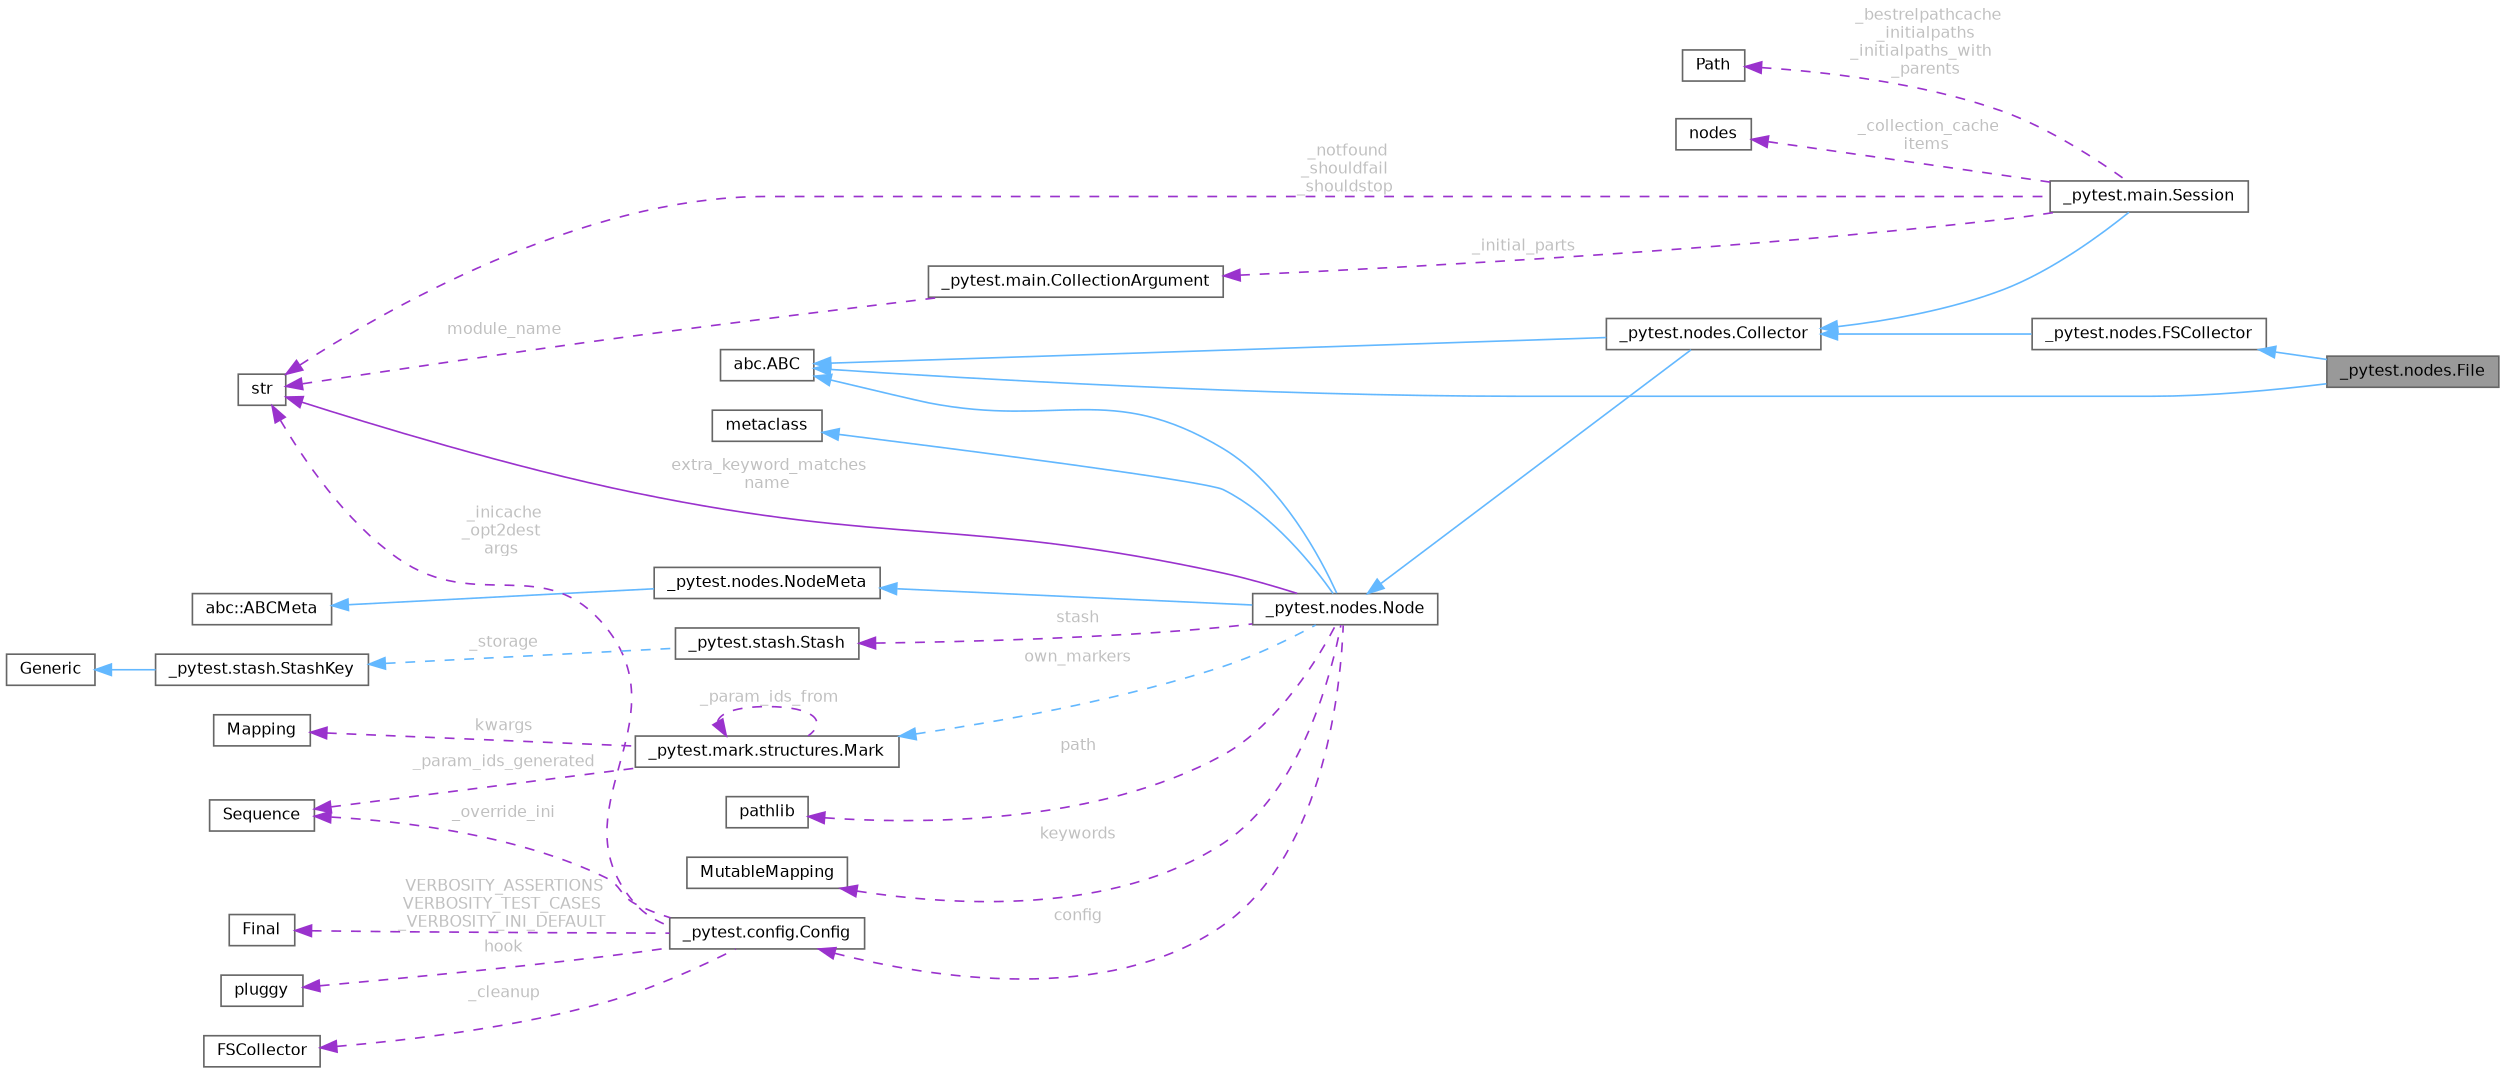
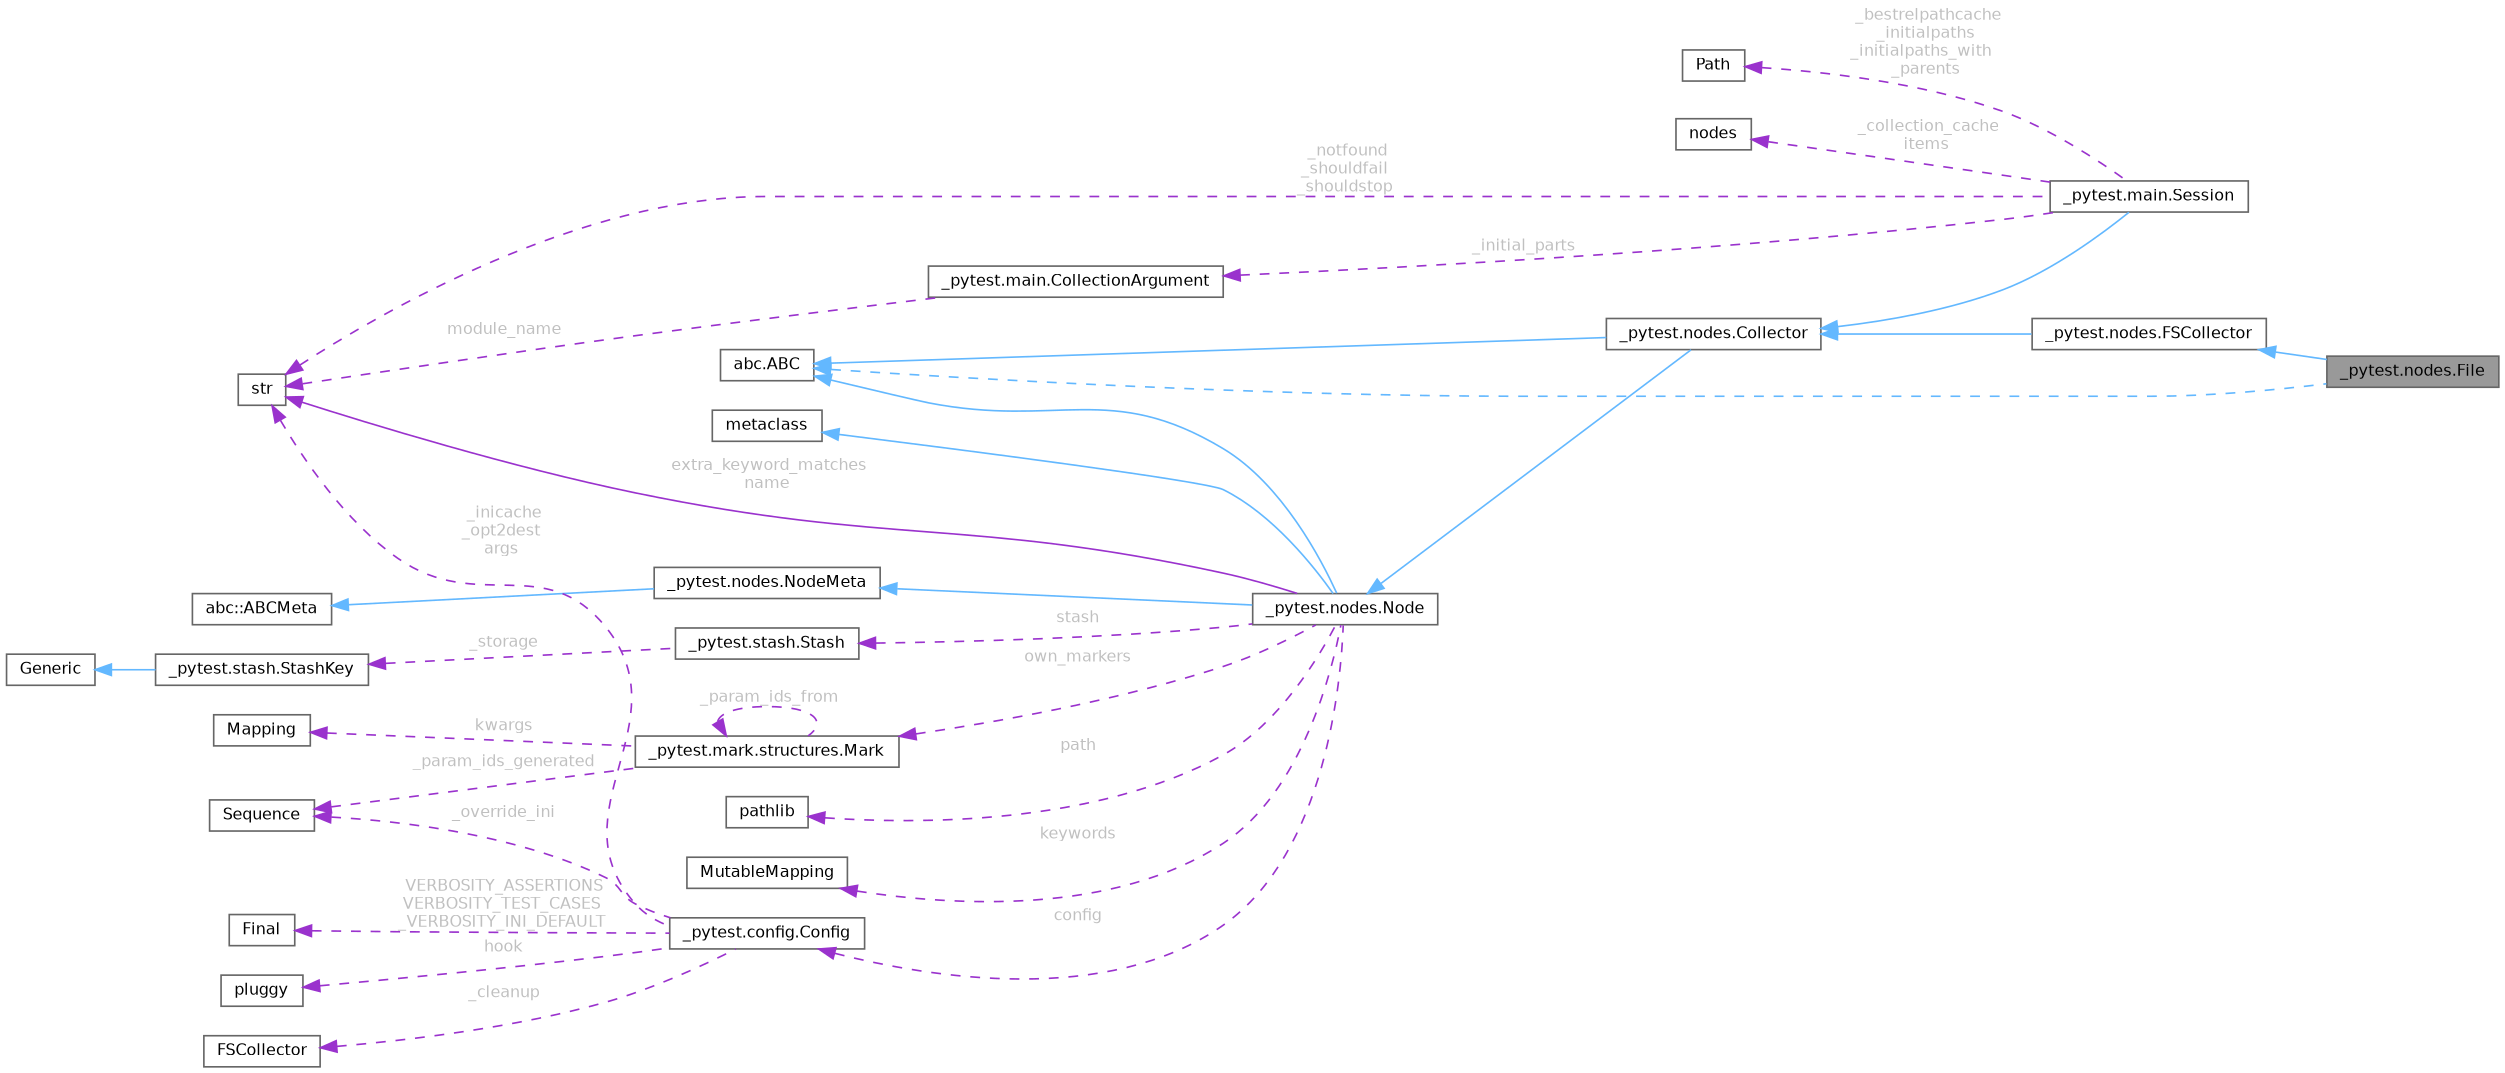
(1579, 396) -> (1579, 396)
(530, 656) -> (530, 656)
(1120, 695) -> (1120, 695)
